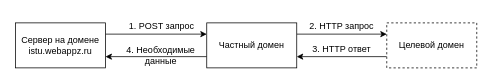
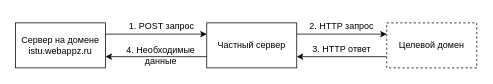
(252, 45) -> (252, 45)
